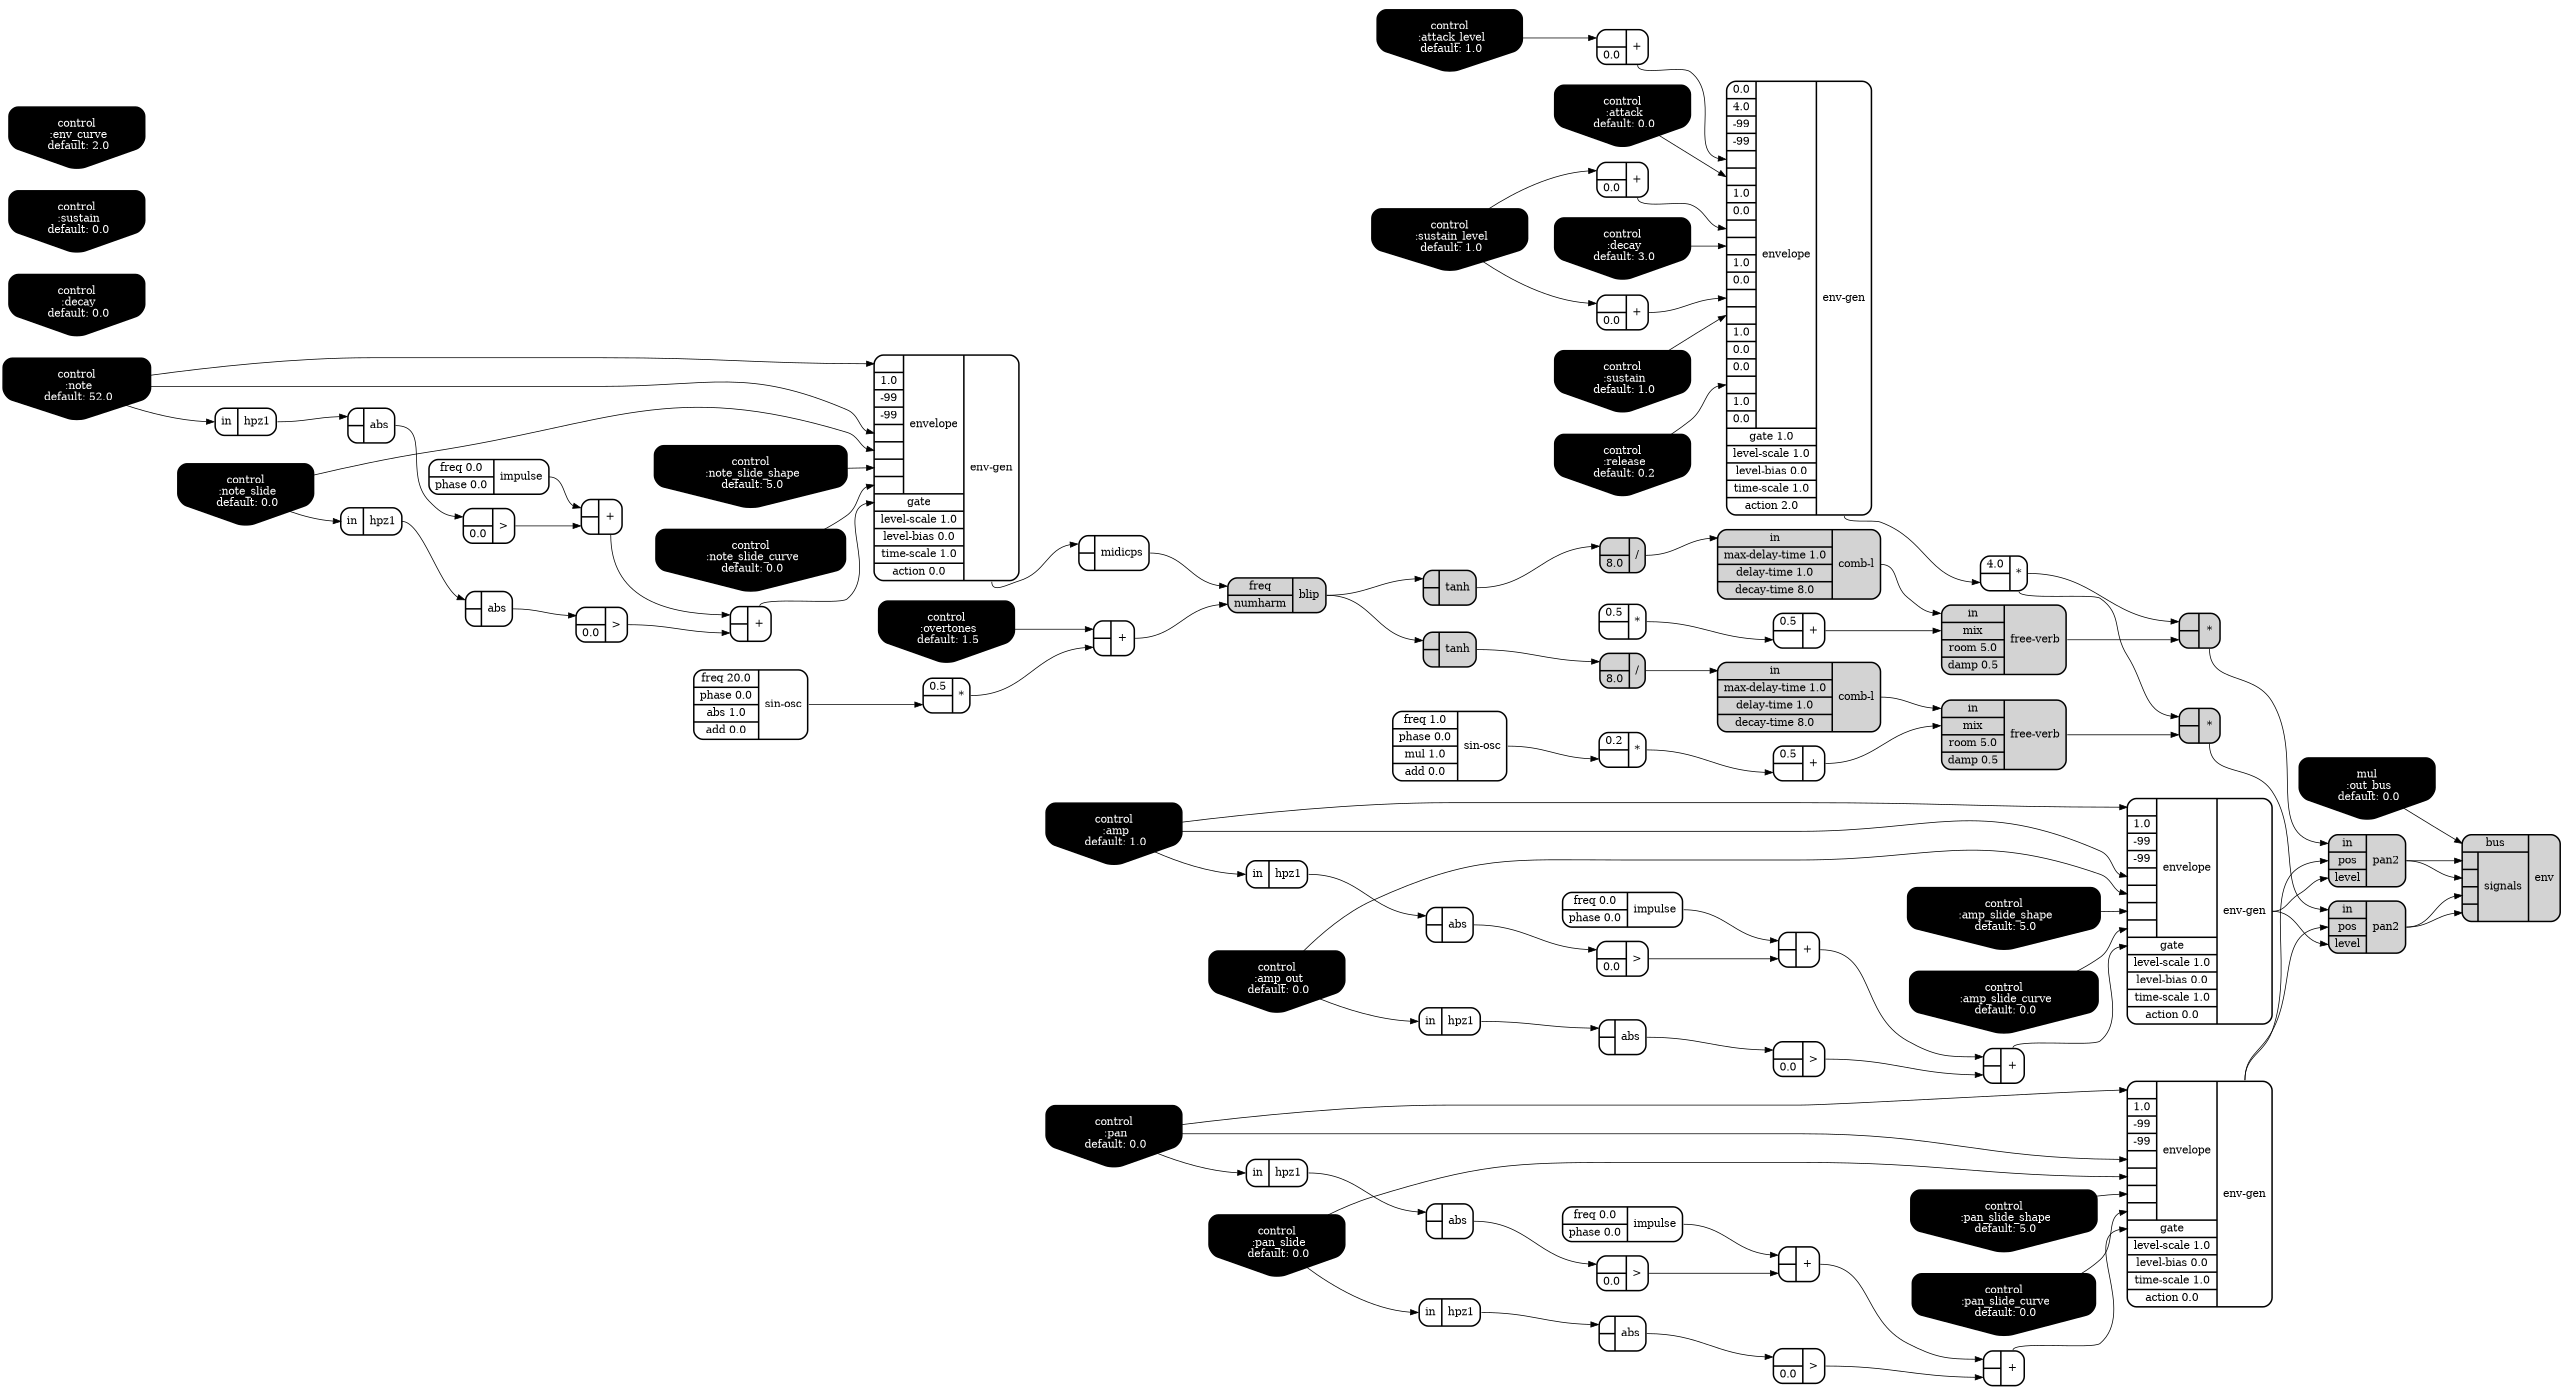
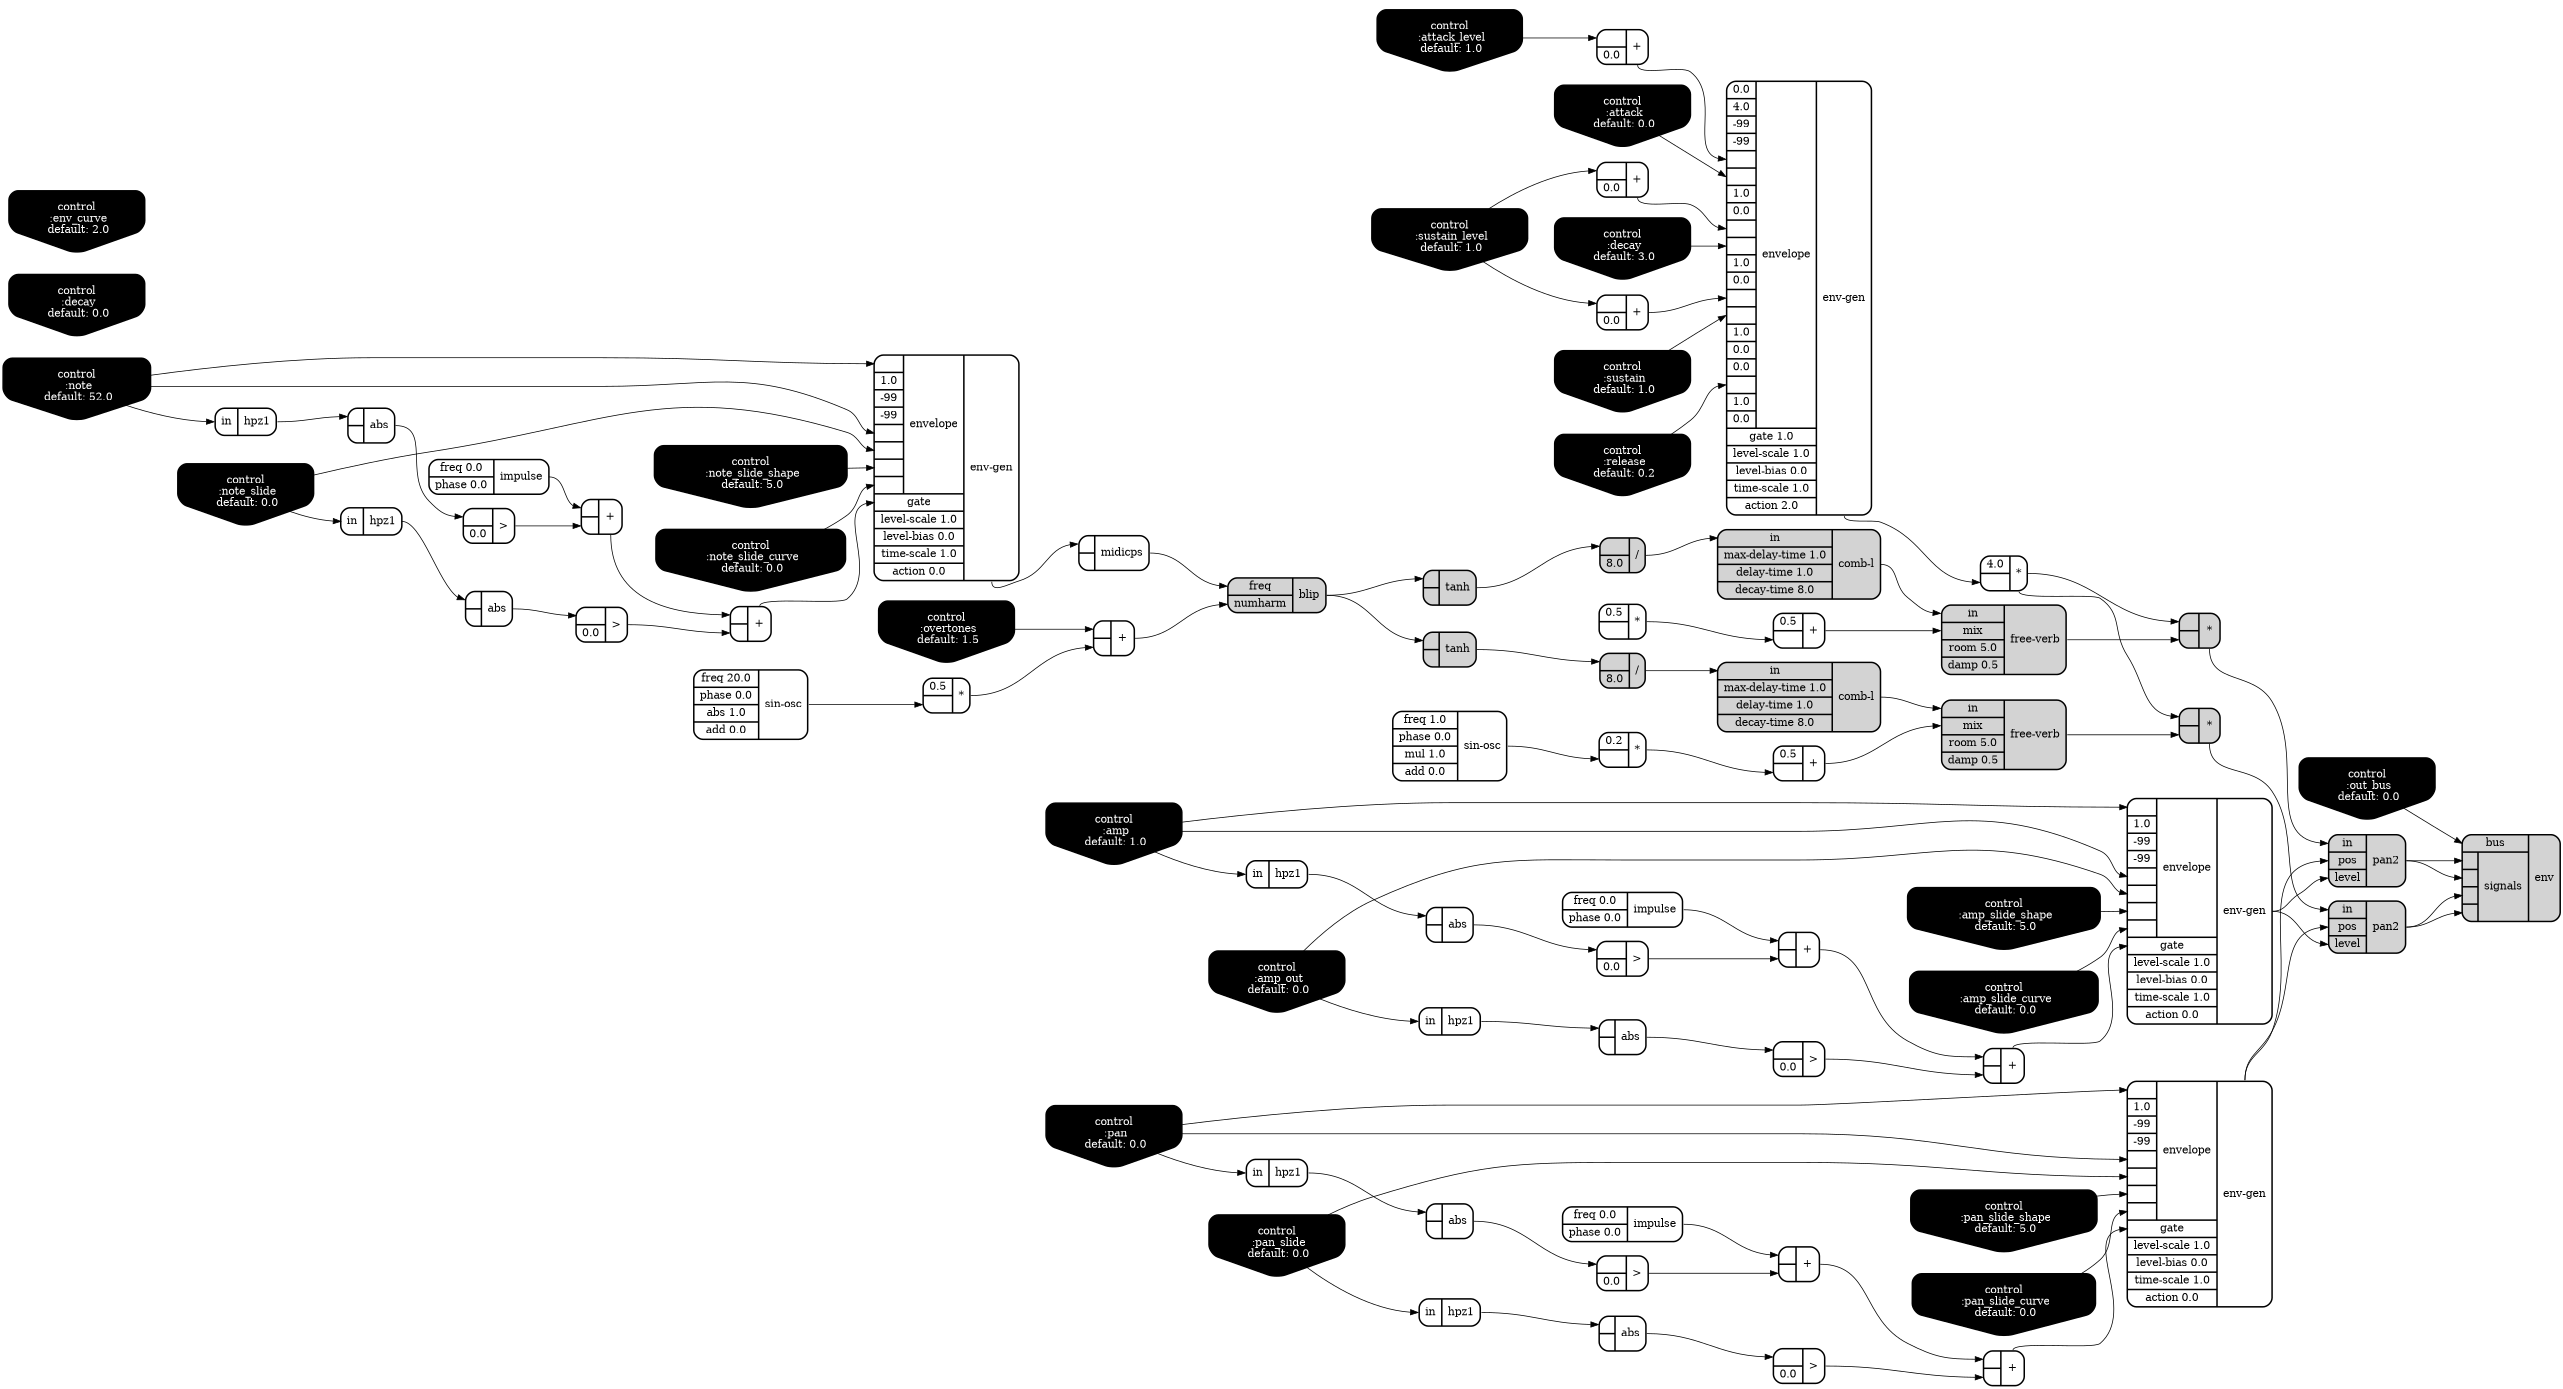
(77, 219) -> none
(2367, 786) -> (2367, 786)
